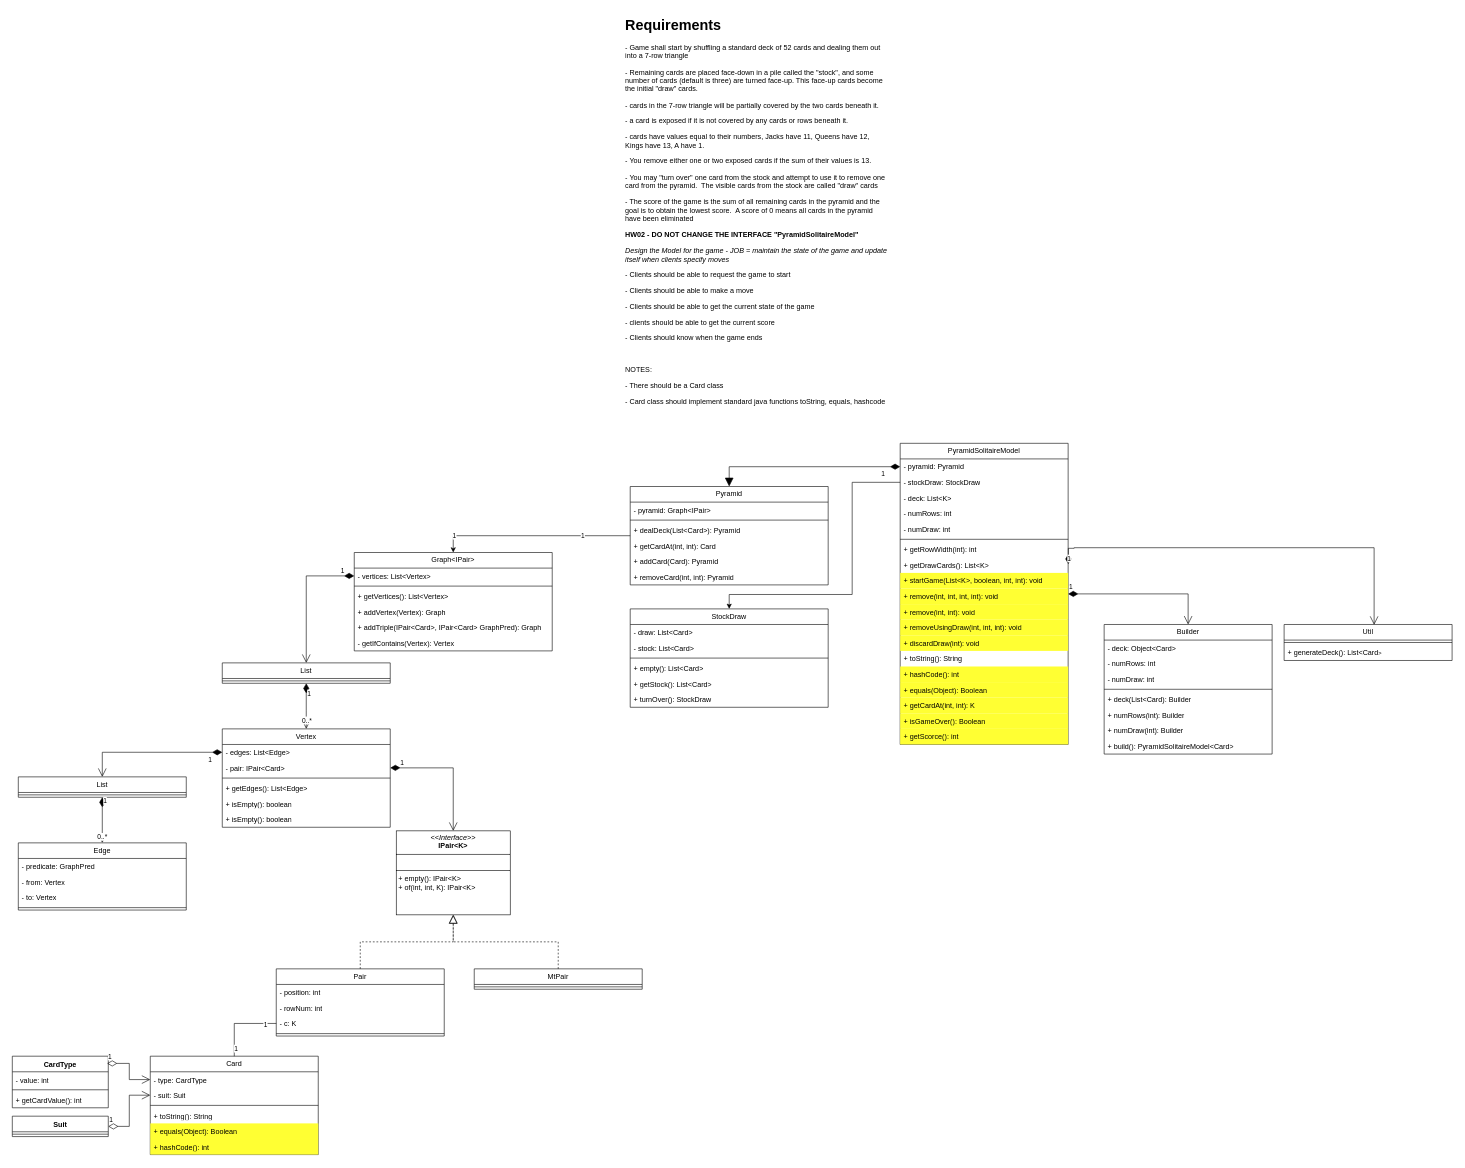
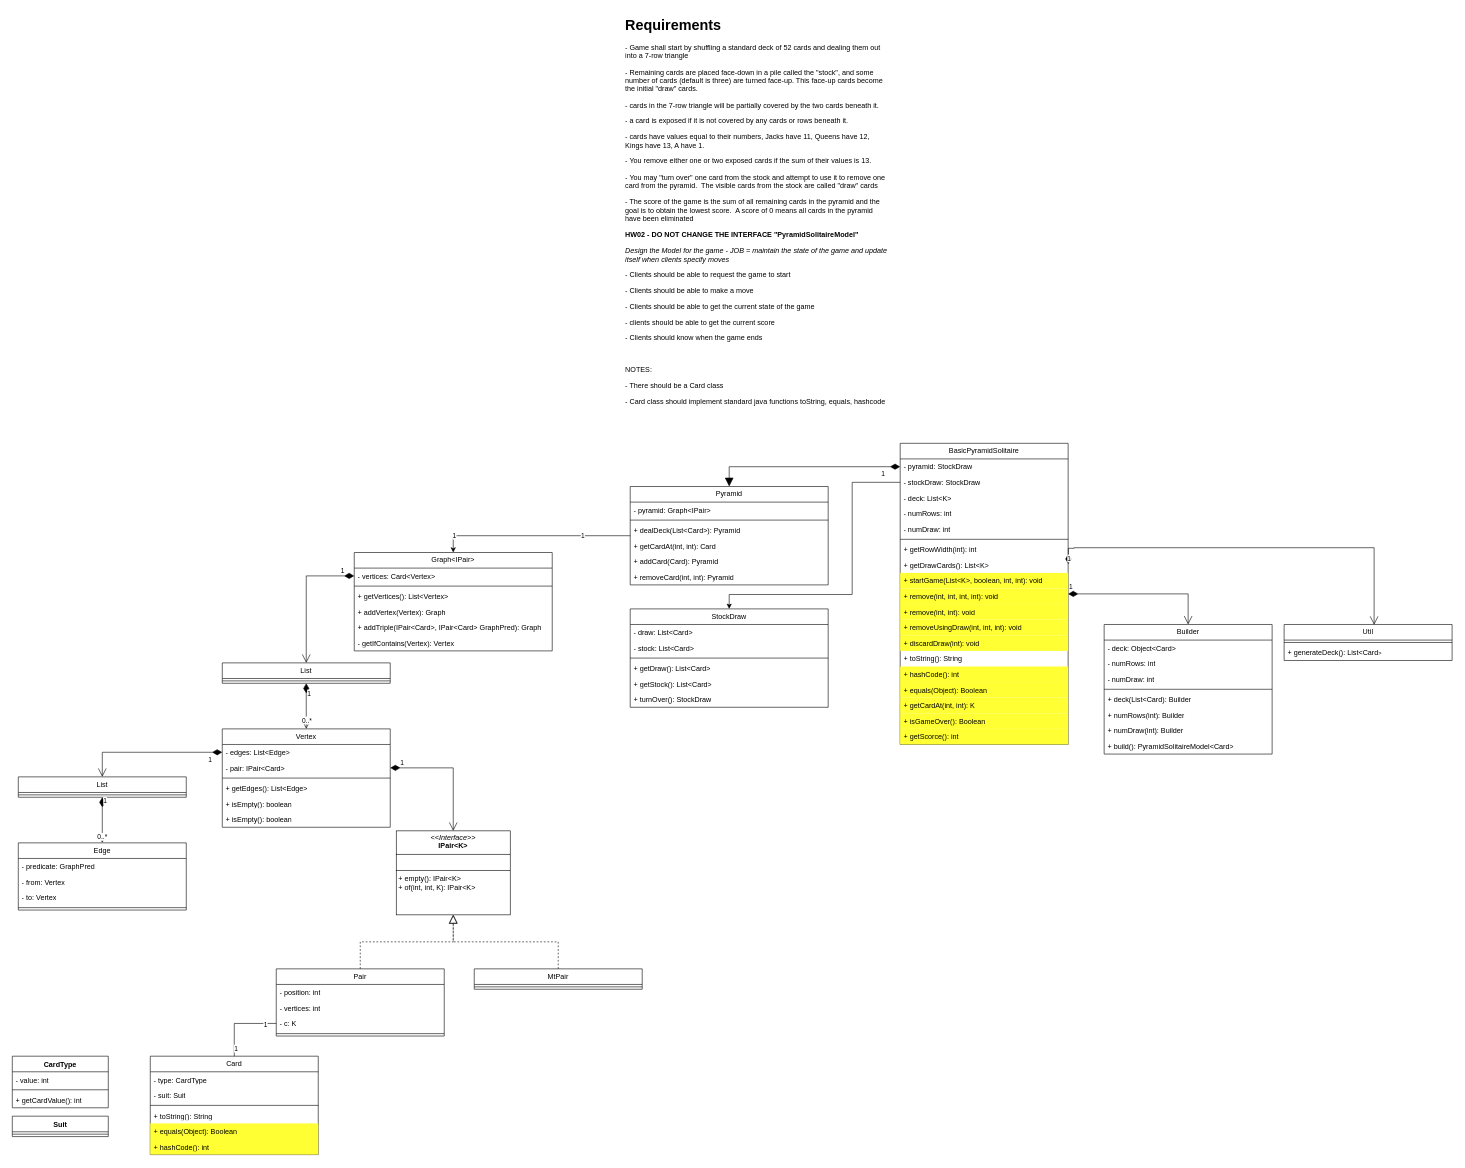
(984, 451) -> (984, 451)
(936, 467) -> (940, 467)
(402, 576) -> (403, 576)
(672, 669) -> (677, 669)
(302, 1008) -> (305, 1008)
(129, 1074) -> none
(129, 1107) -> none
